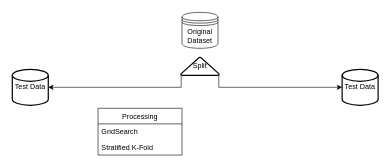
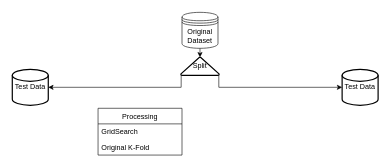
none -> (200, 51)
(132, 148) -> (127, 148)
